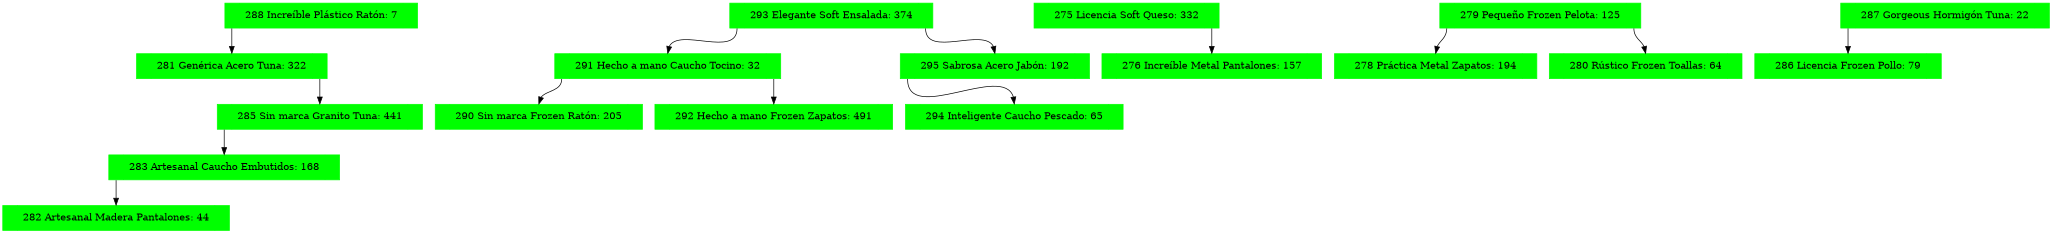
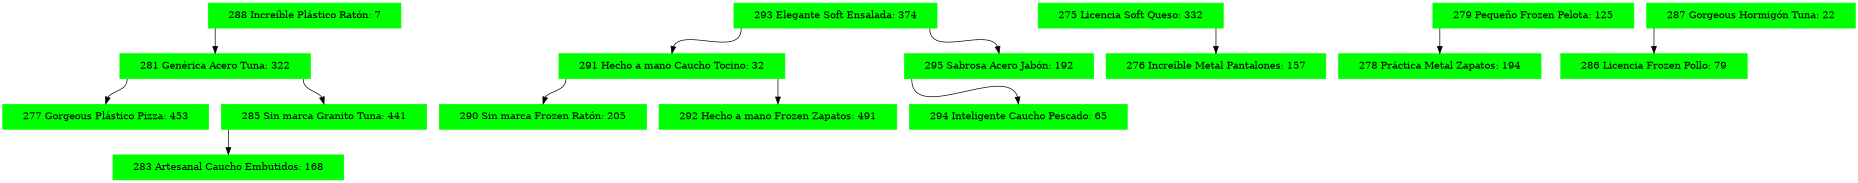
(1646, 66) -> none
none -> (106, 117)
(116, 218) -> none
